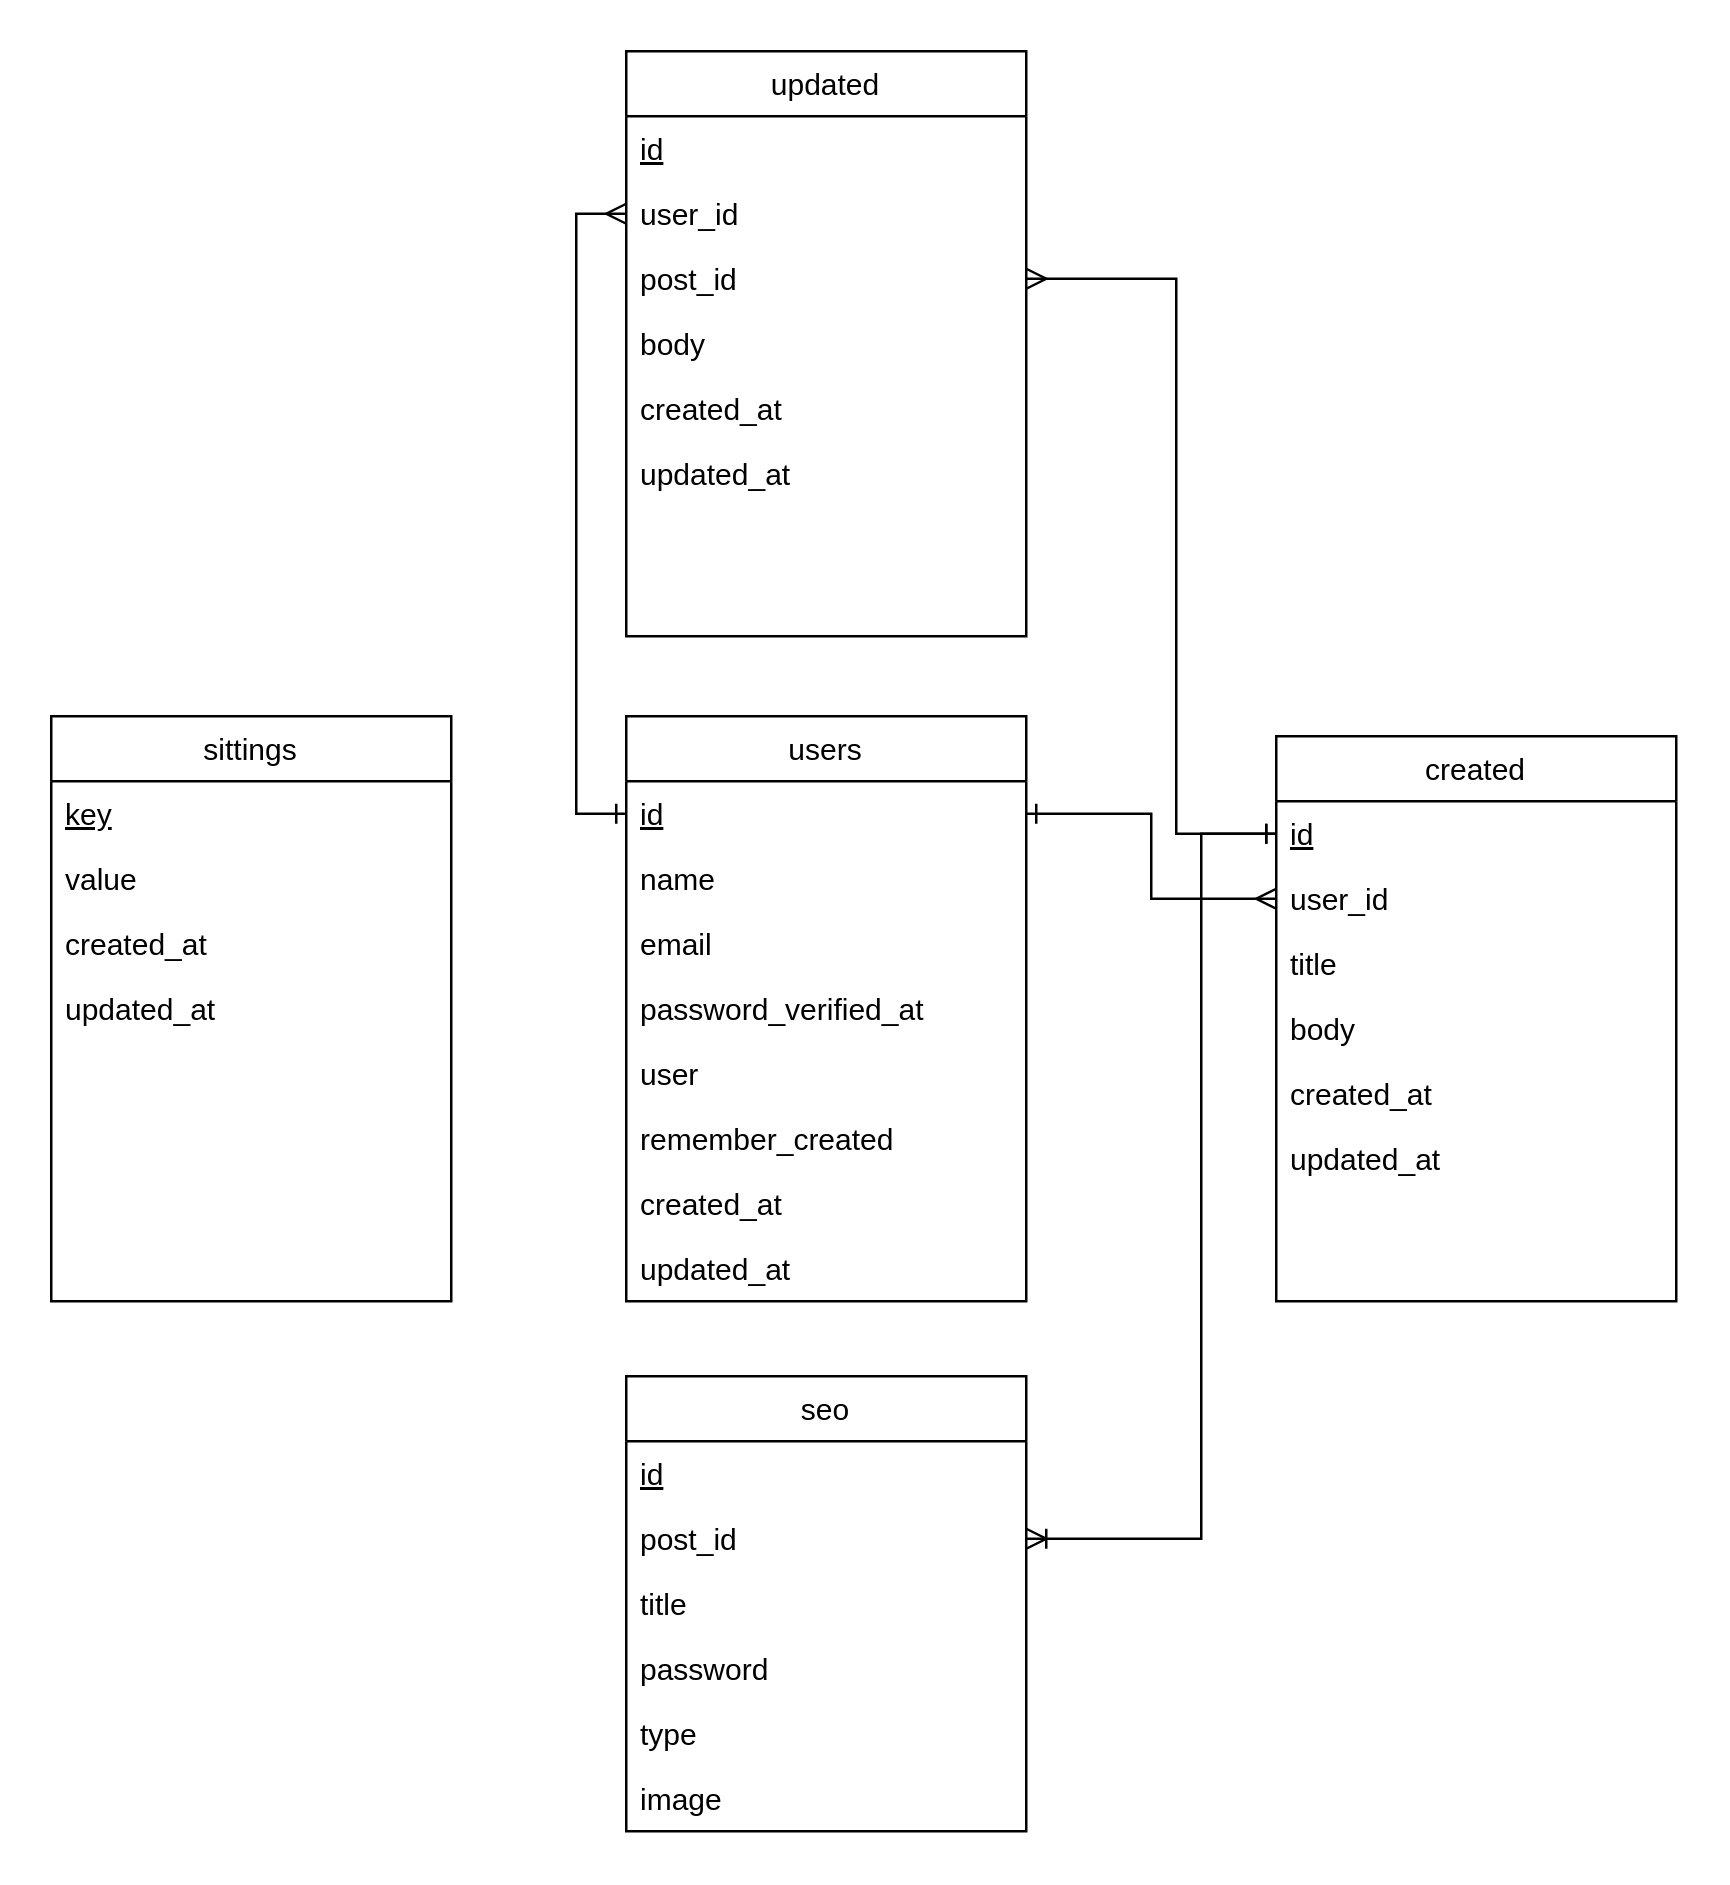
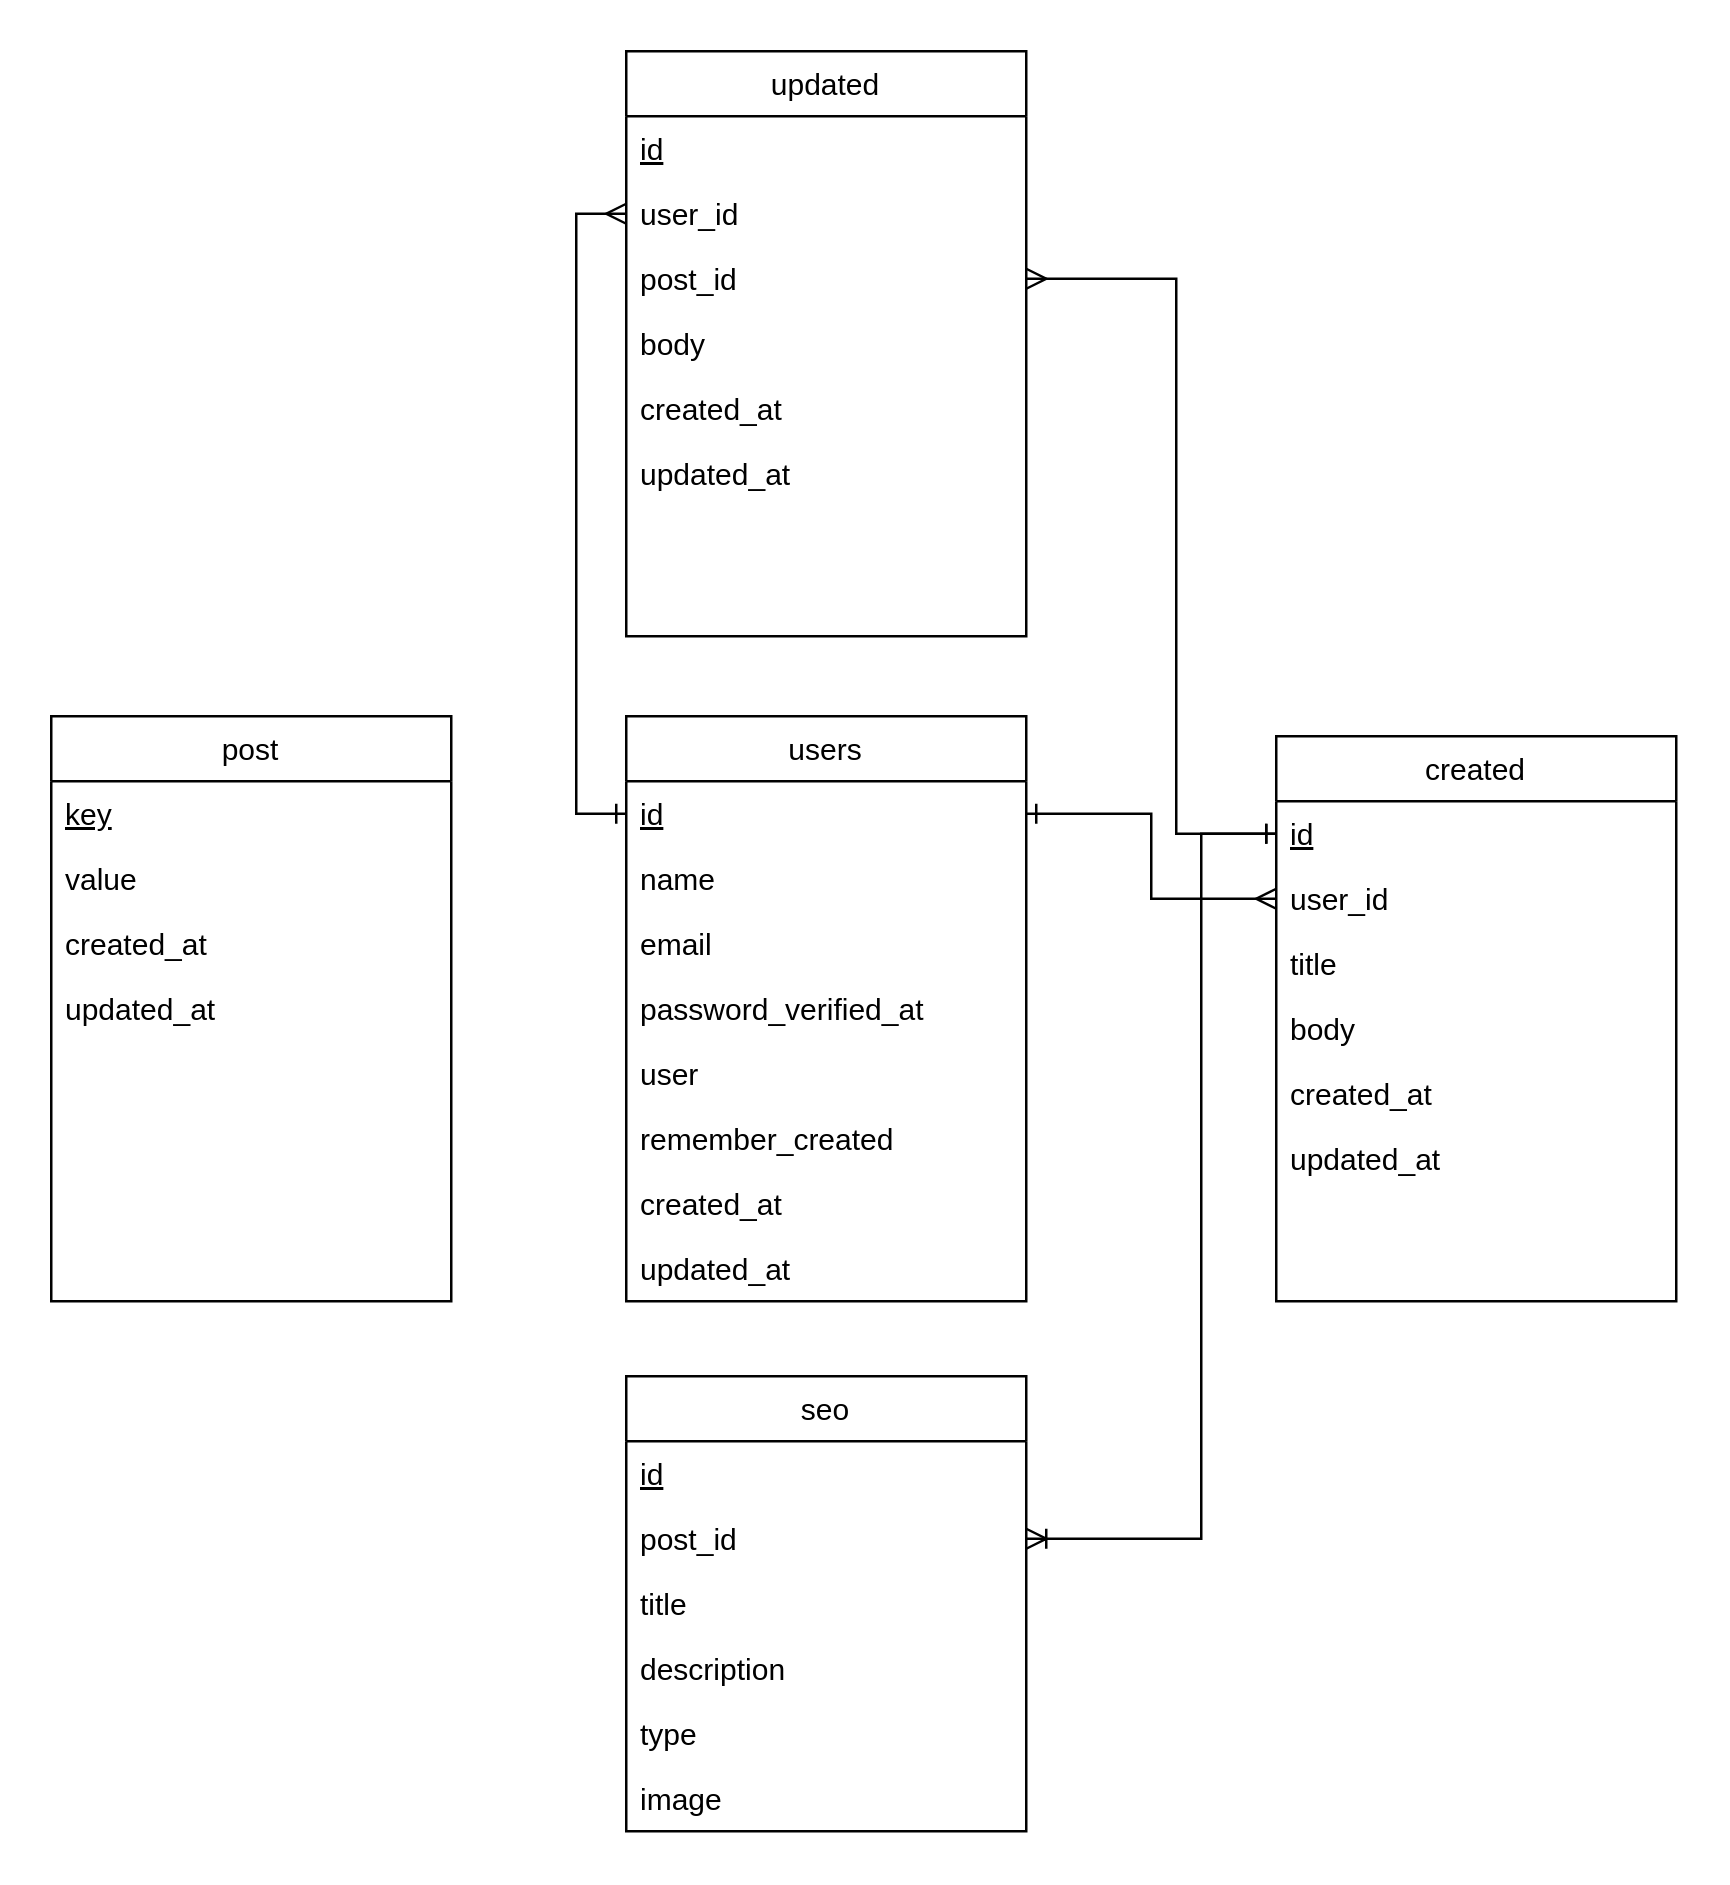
(250, 750) -> (250, 750)
(707, 1670) -> (725, 1670)
